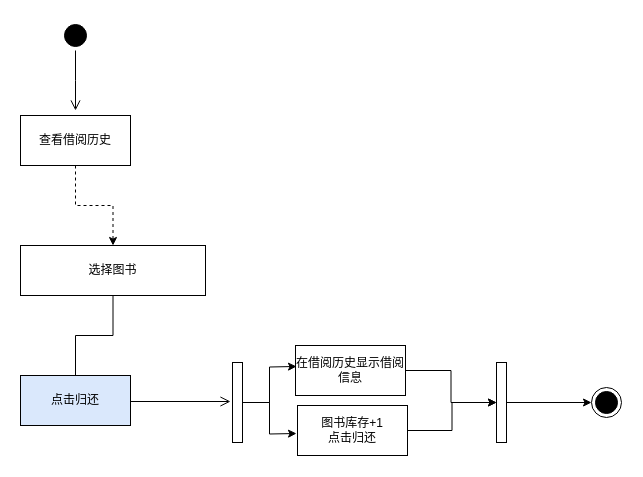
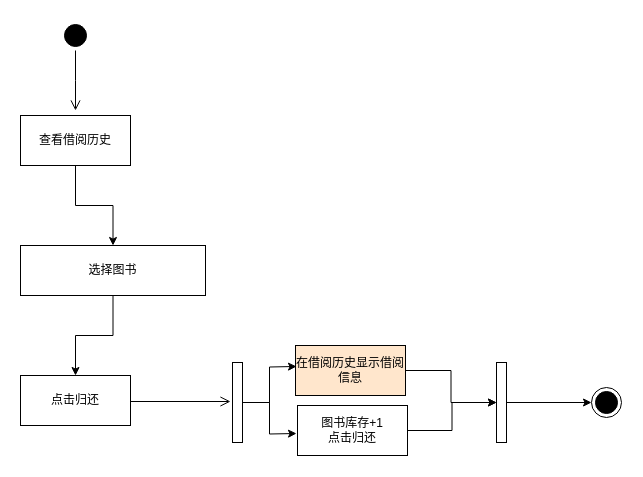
(90, 206) -> (90, 206)
(76, 370) -> (76, 367)
(351, 371) -> (351, 371)
(76, 401) -> (76, 401)
